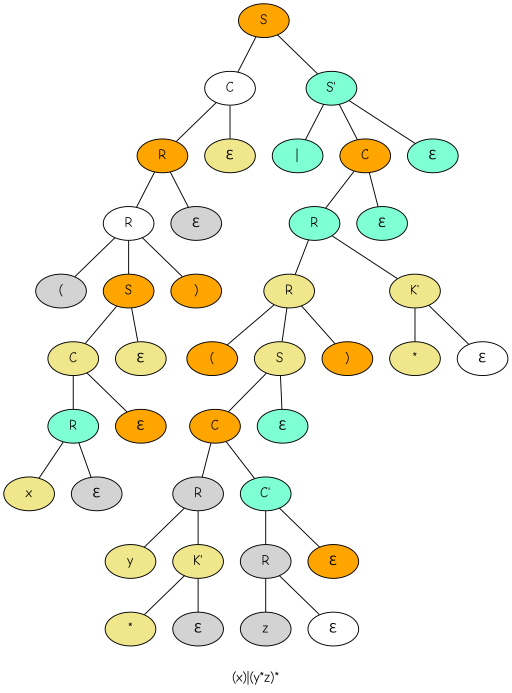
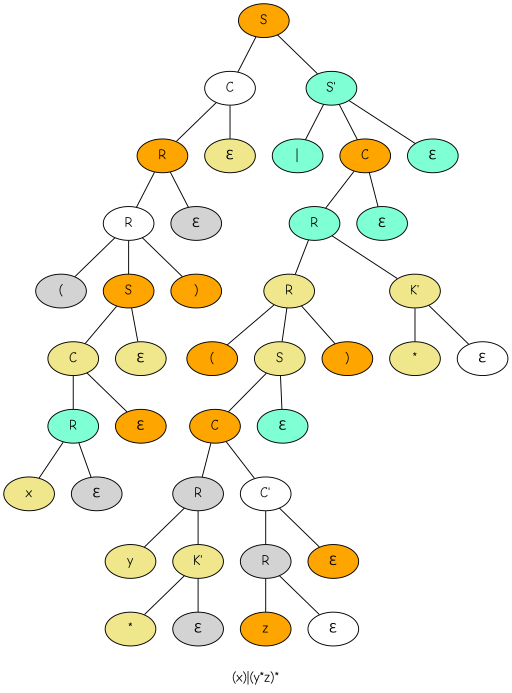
(266, 494) -> (266, 494)
(266, 629) -> (266, 629)
